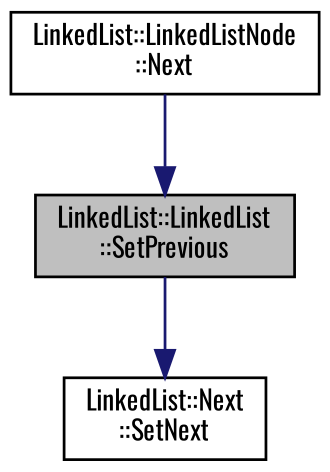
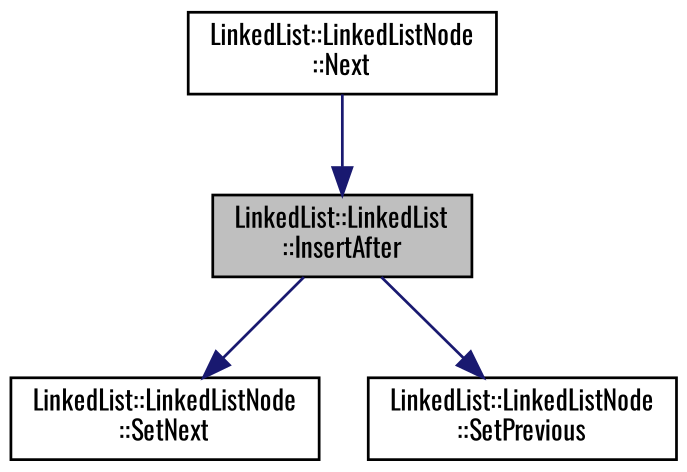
(165, 236) -> (342, 236)
(165, 419) -> (165, 419)
none -> (522, 419)
